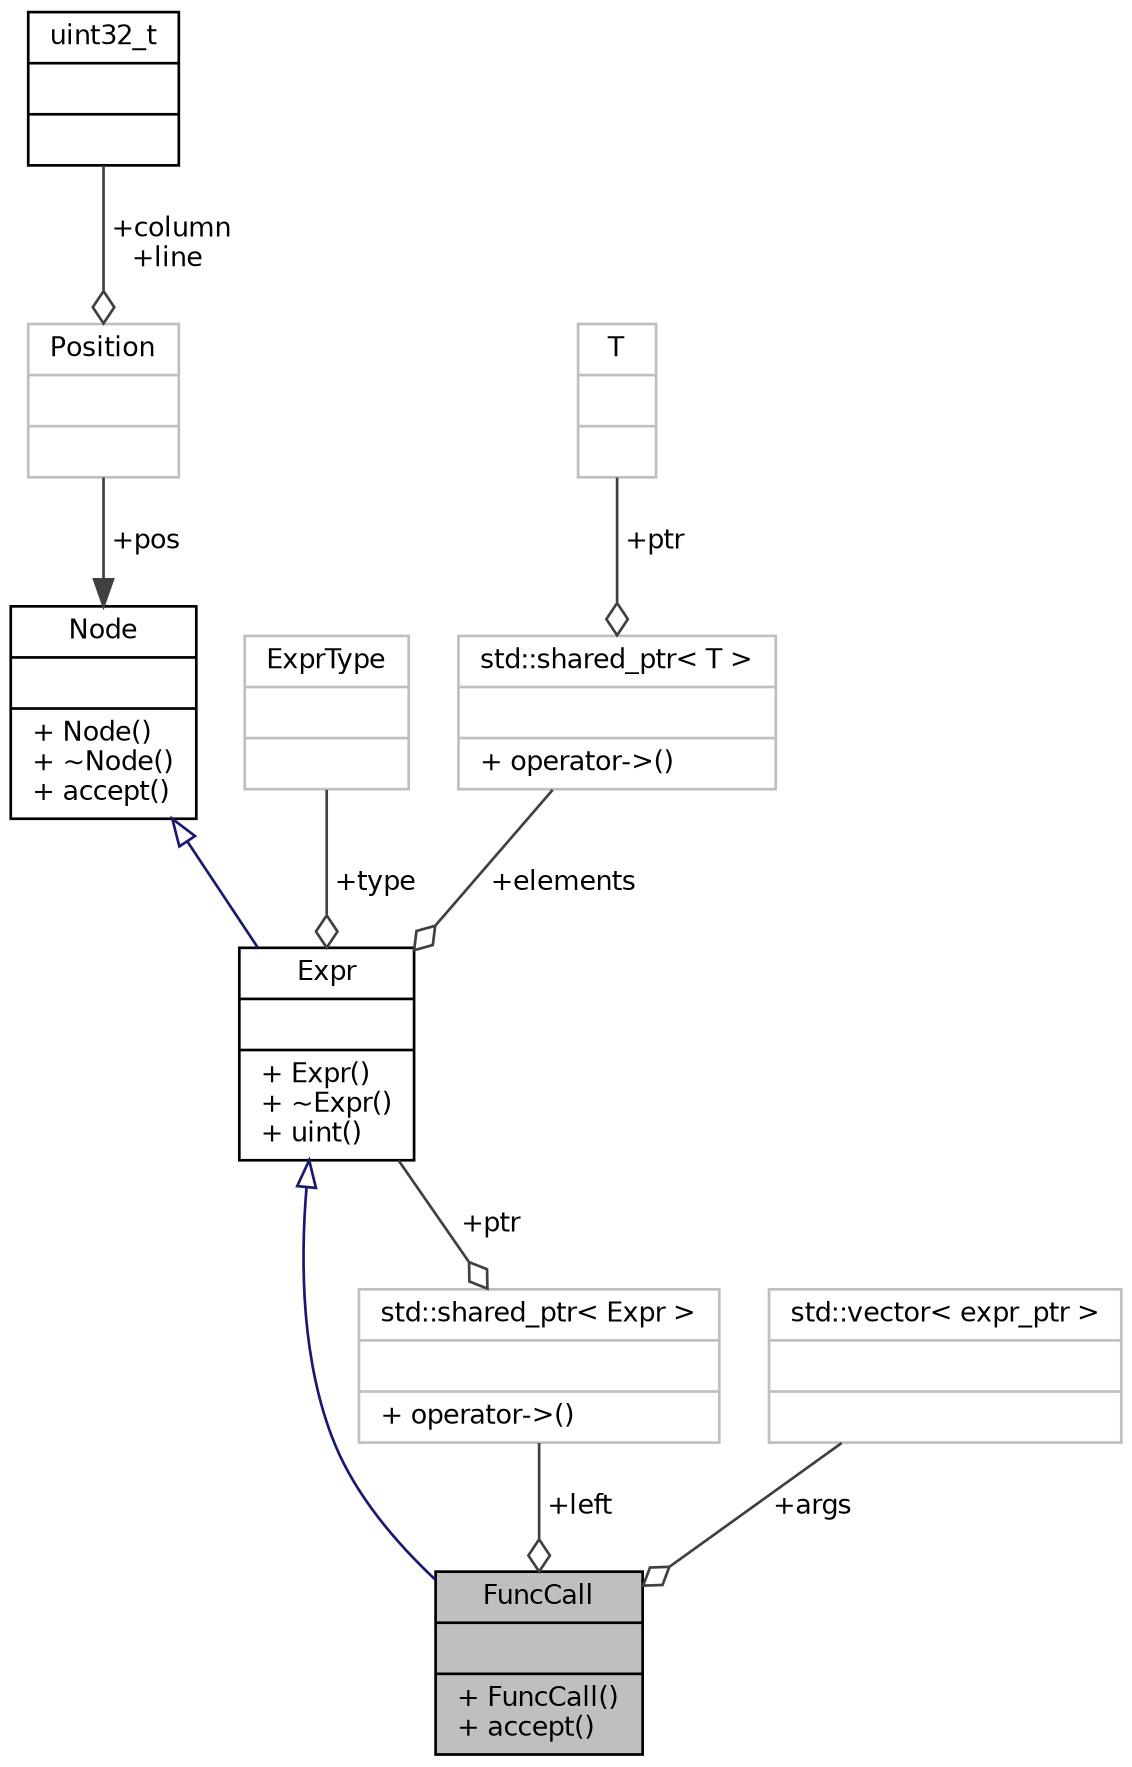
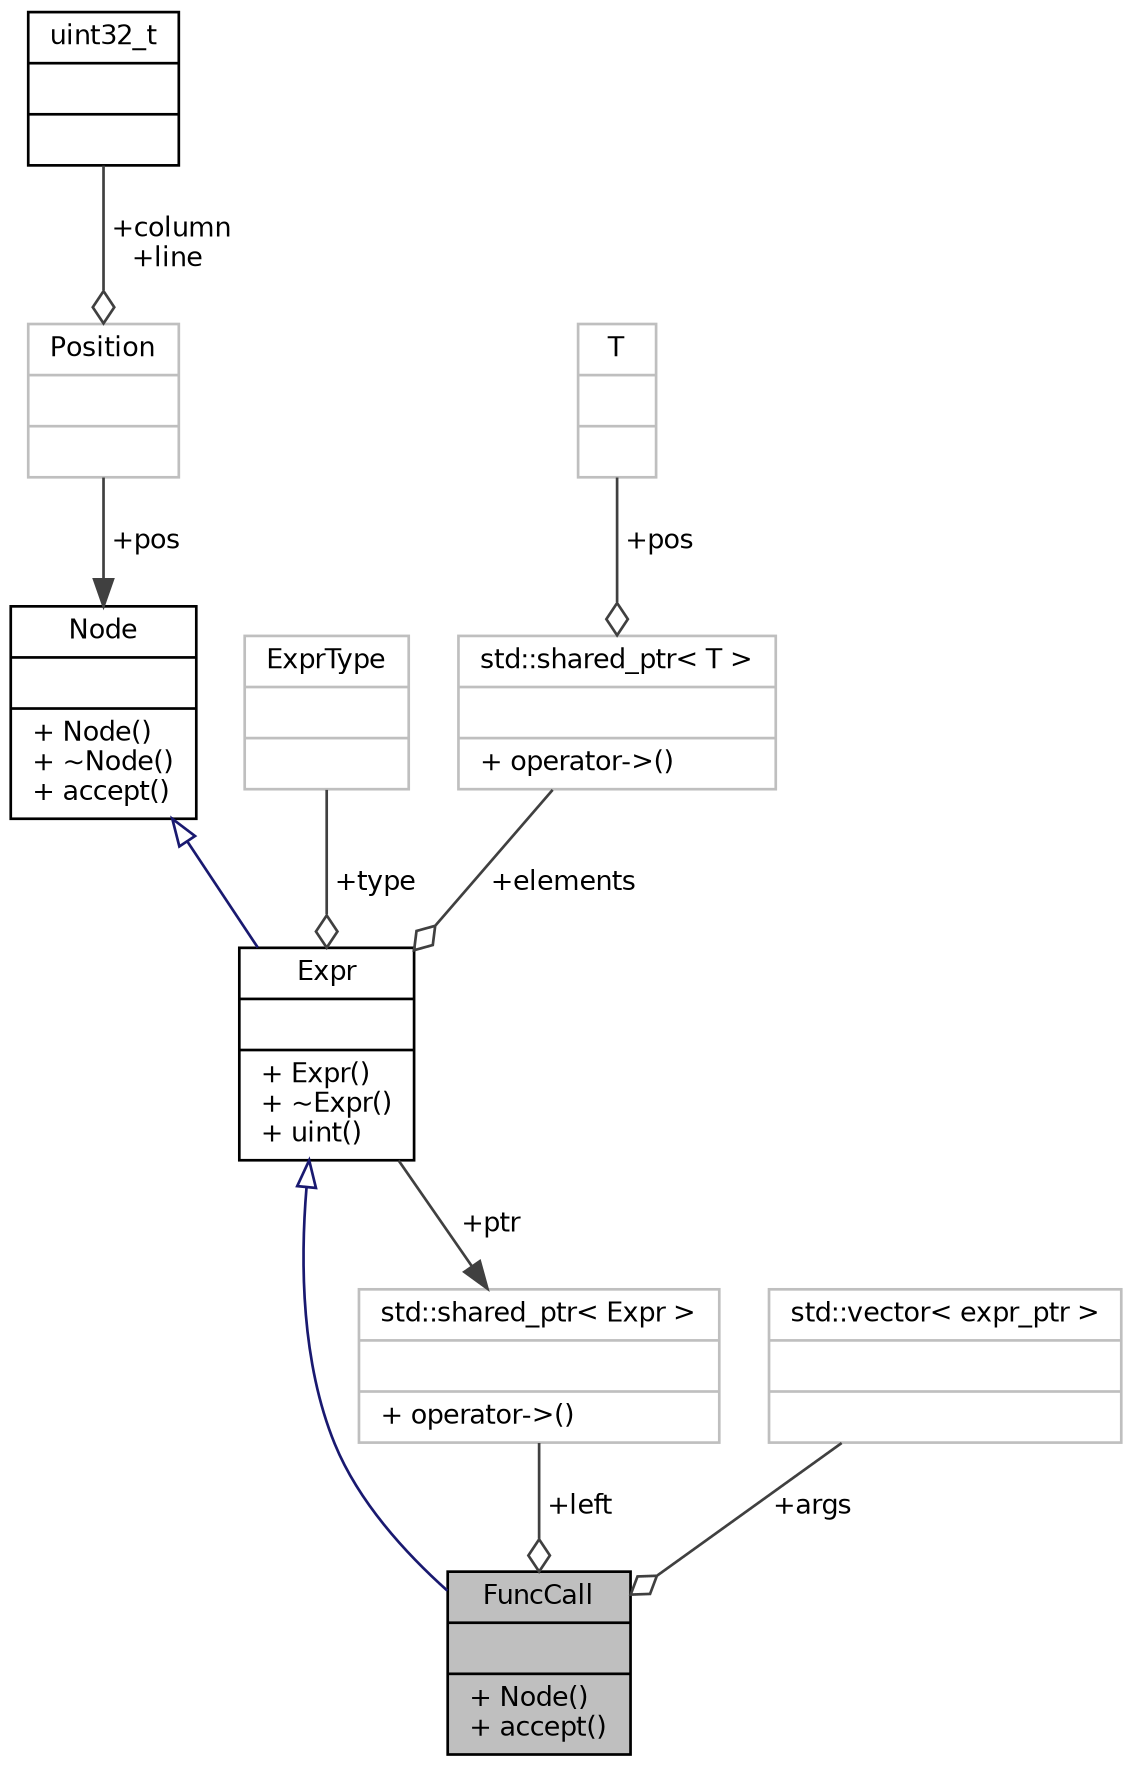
(651, 542) -> (656, 542)
(434, 1211) -> (435, 1213)
(539, 1698) -> (530, 1698)
